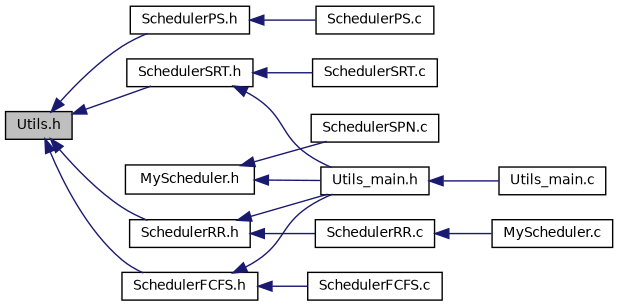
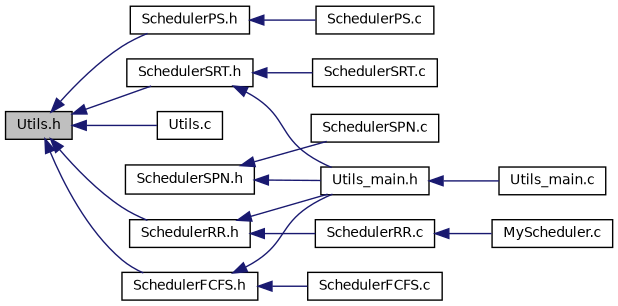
none -> (190, 125)
(190, 180) -> (190, 180)
